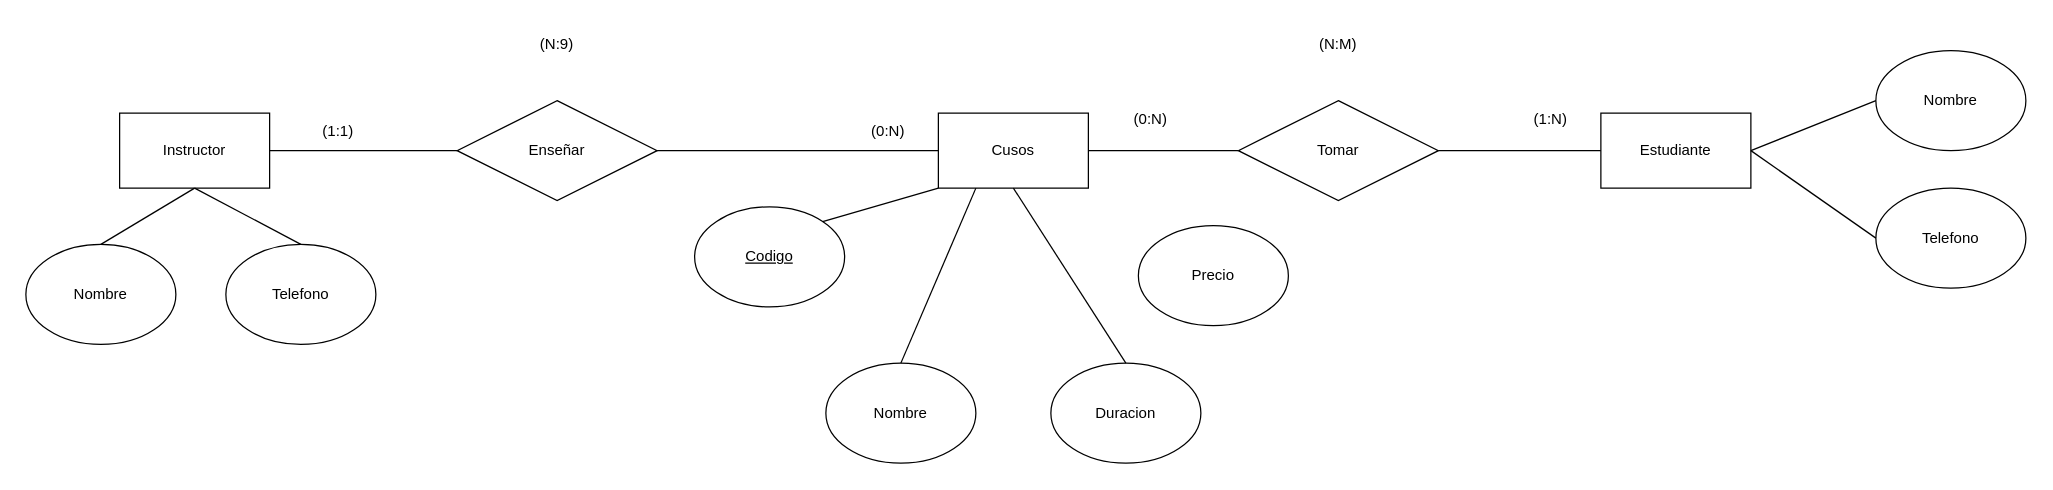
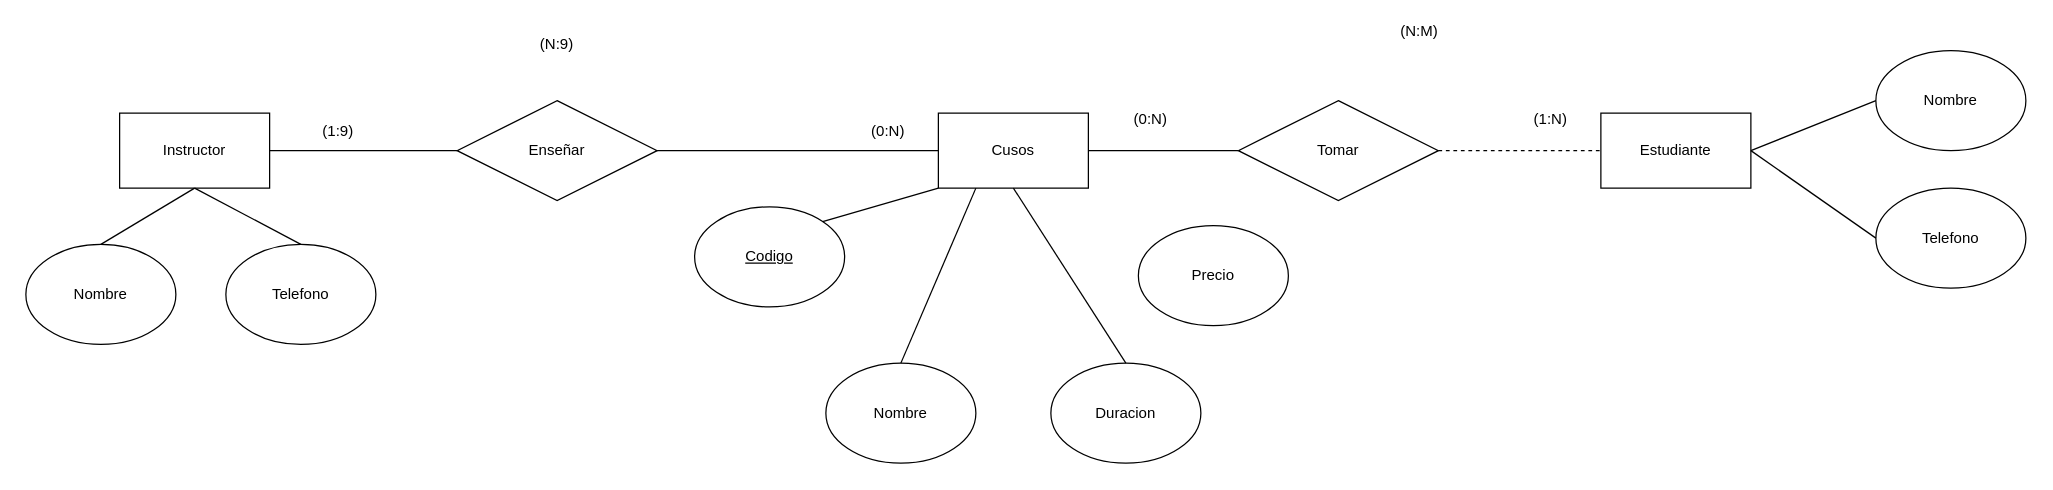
(1338, 44) -> (1419, 32)
(338, 132) -> (338, 132)
(1518, 151) -> (1518, 151)
